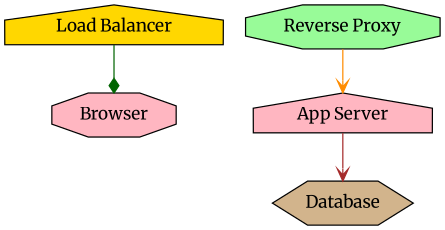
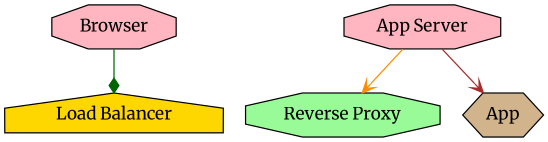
(114, 62) -> (114, 64)
(343, 65) -> (387, 67)
(343, 115) -> (422, 27)
(343, 203) -> (503, 115)
